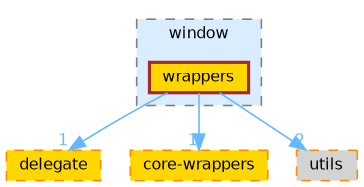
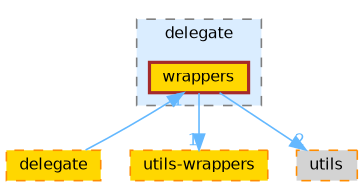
(199, 34) -> (199, 34)
(125, 116) -> (128, 127)
(199, 165) -> (199, 165)
